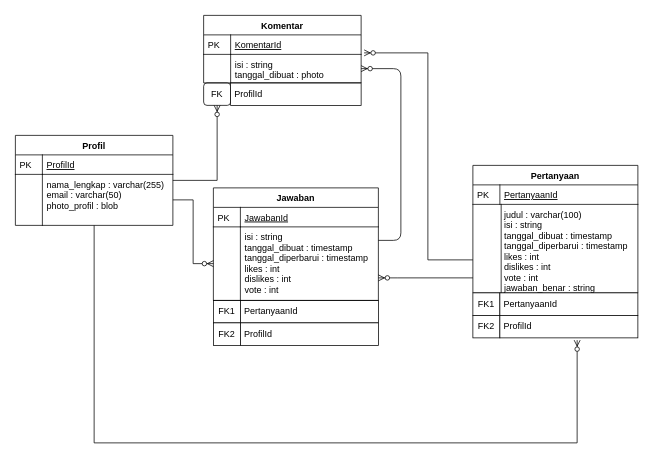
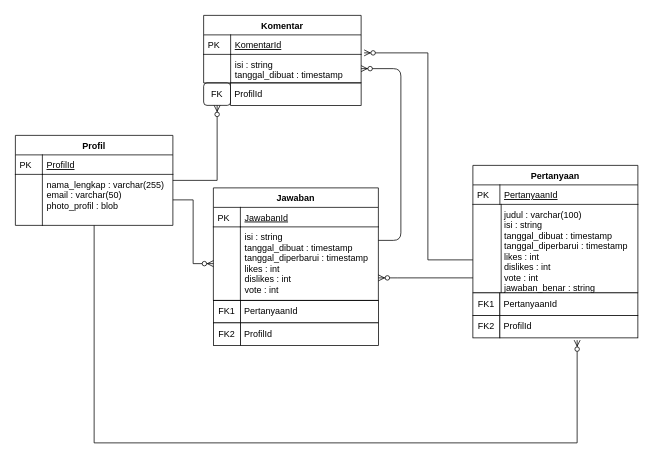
(258, 65) -> (258, 65)
